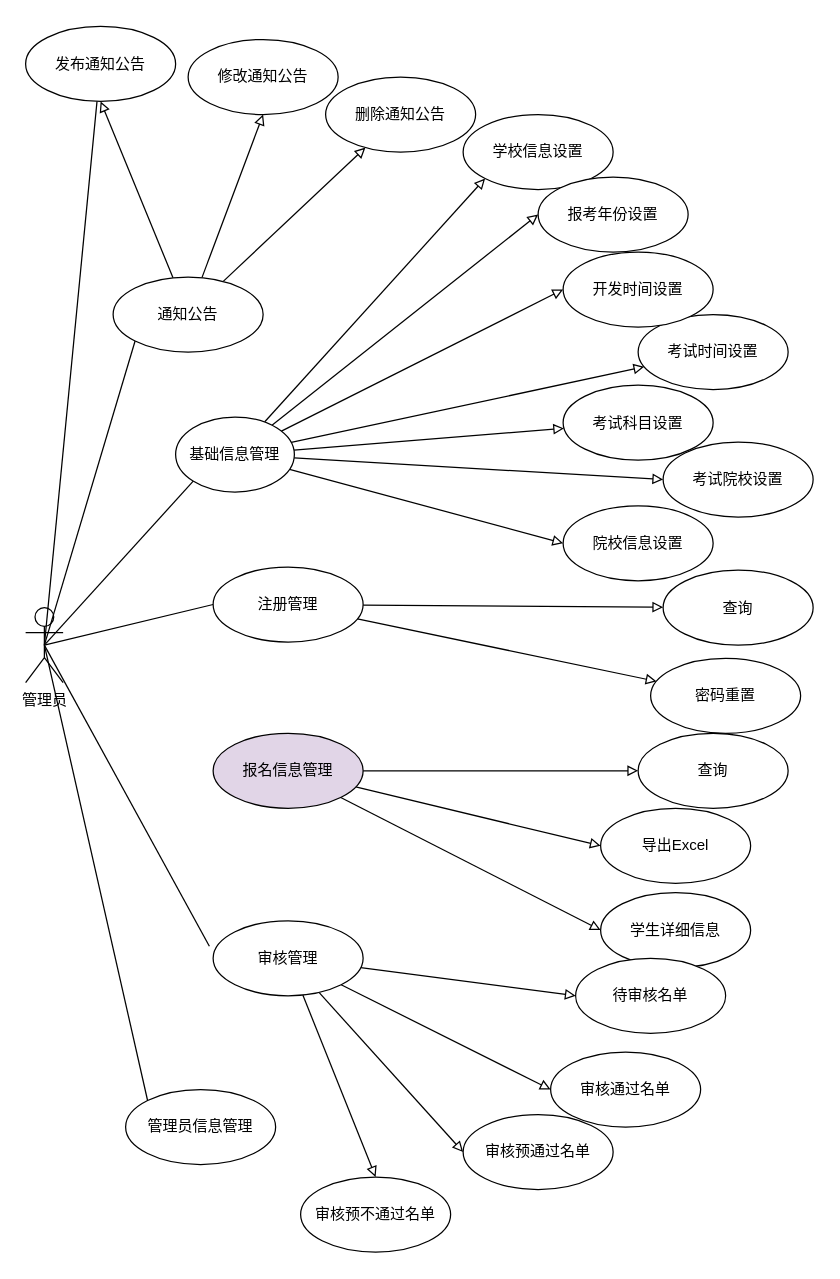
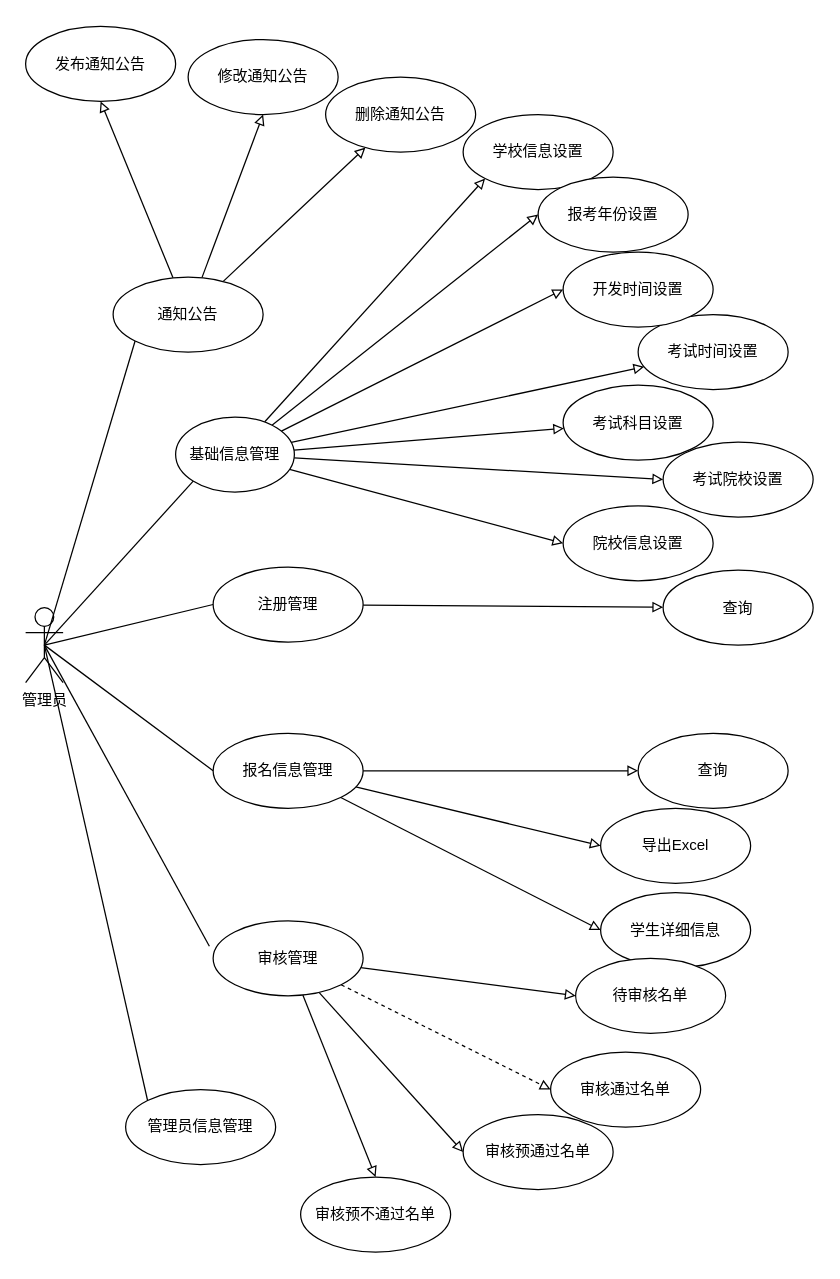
(72, 363) -> (130, 709)
(501, 649) -> none
(726, 696) -> none
(288, 771) -> (288, 771)
(442, 1035) -> (442, 1035)
